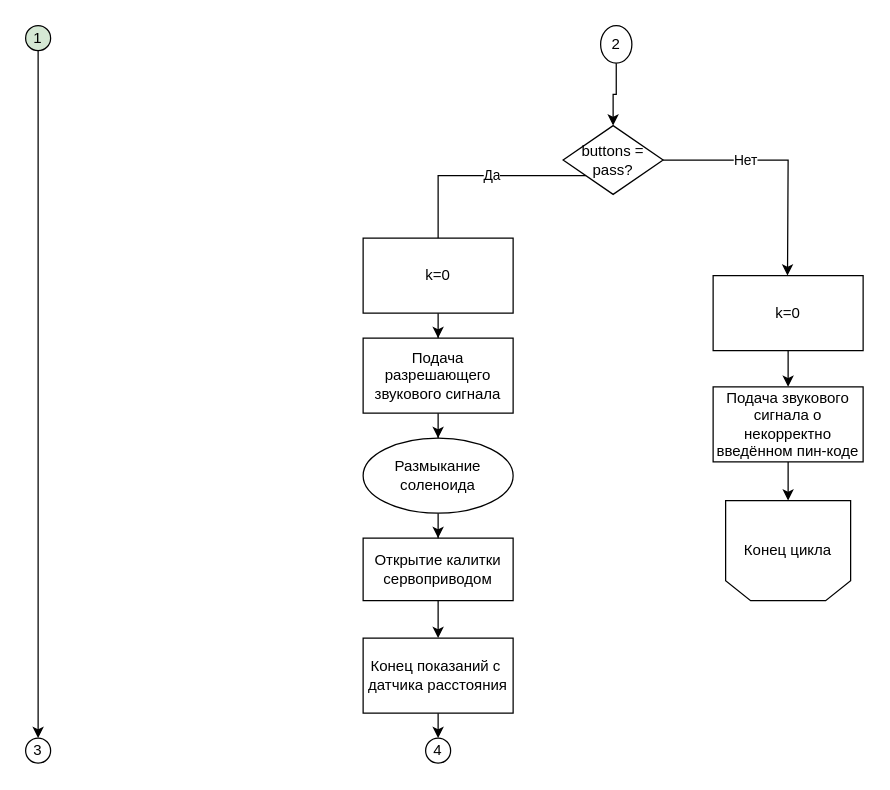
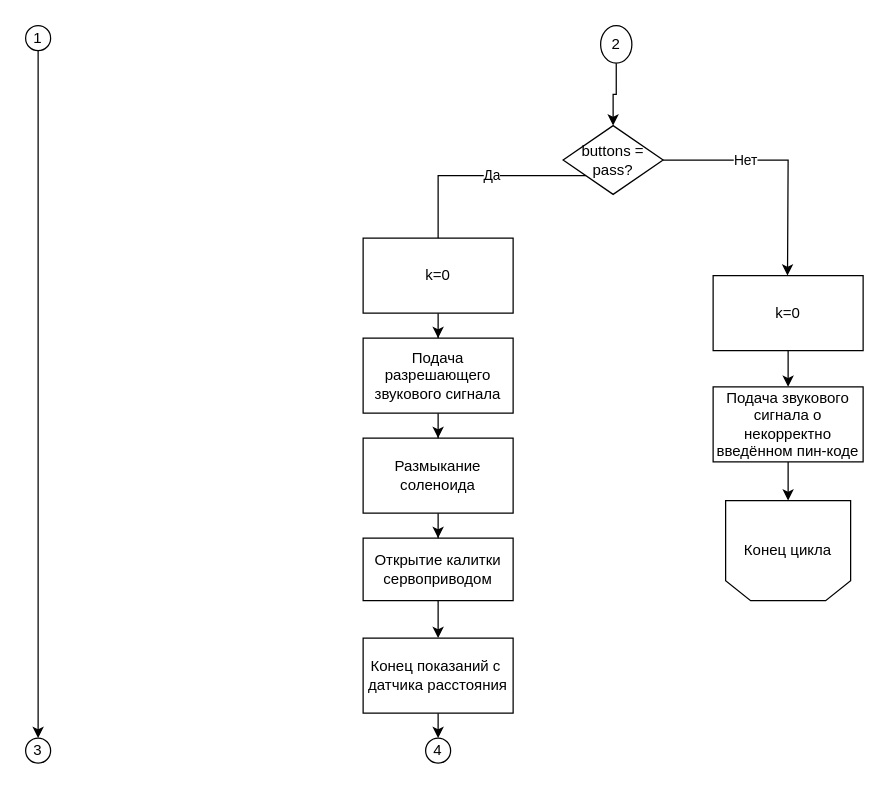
(38, 38) -> (38, 38)
(438, 476) -> (438, 476)
